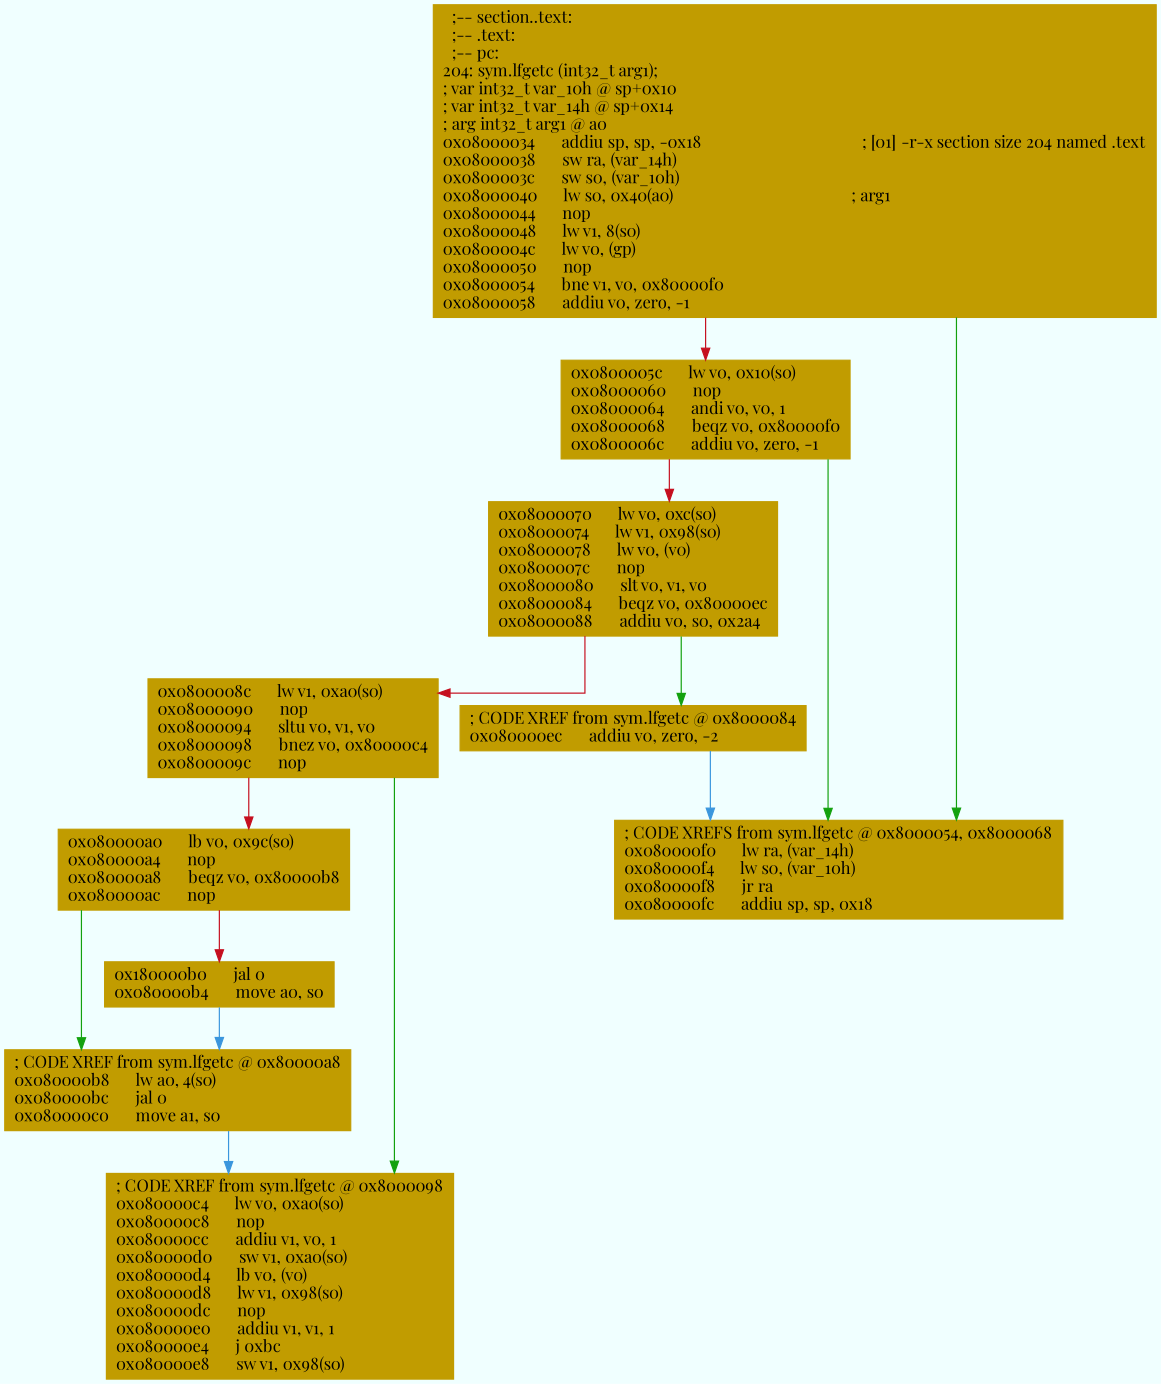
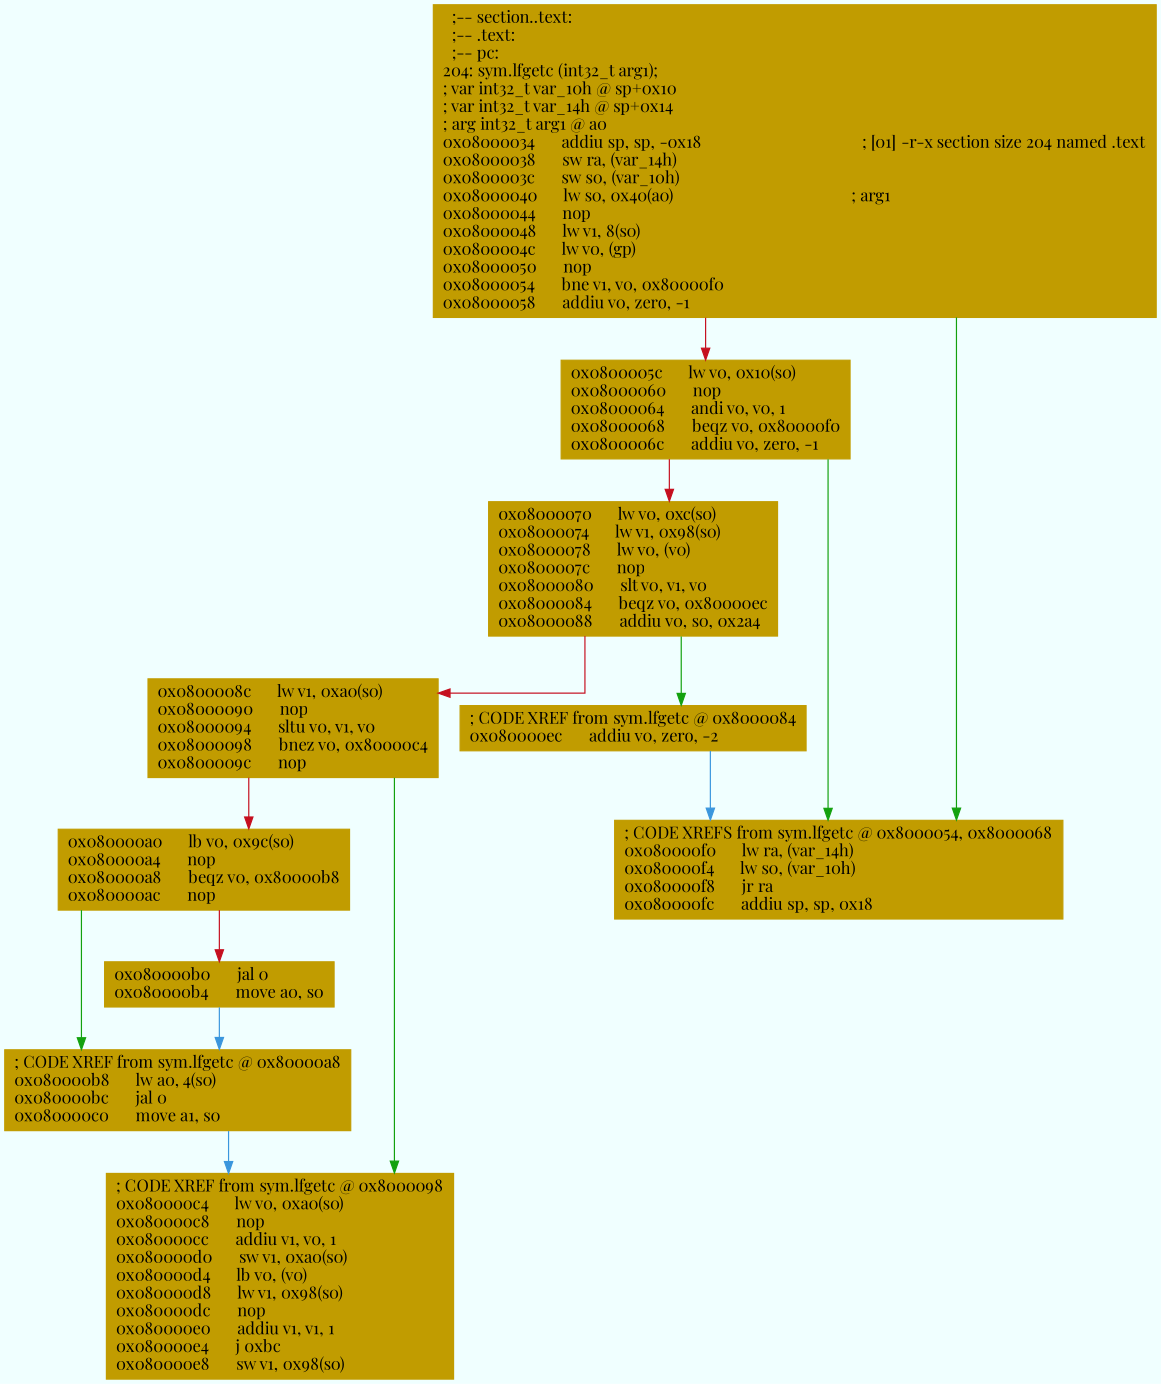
(219, 984) -> (219, 984)
